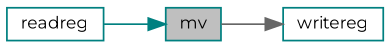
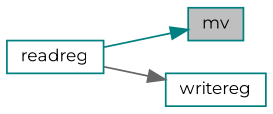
(243, 24) -> (126, 71)
